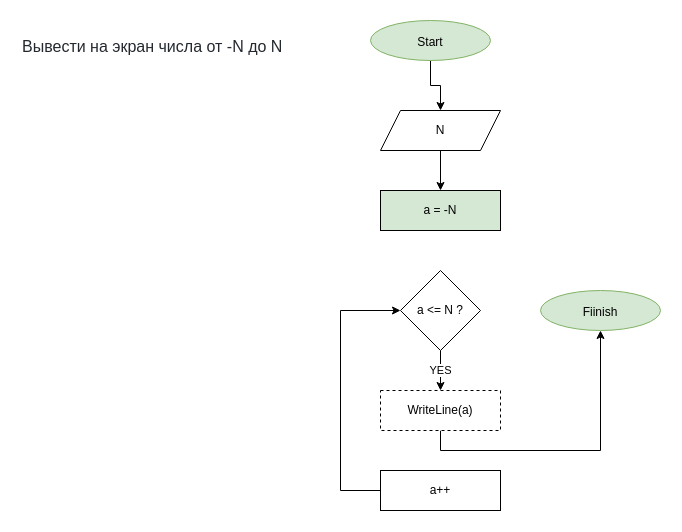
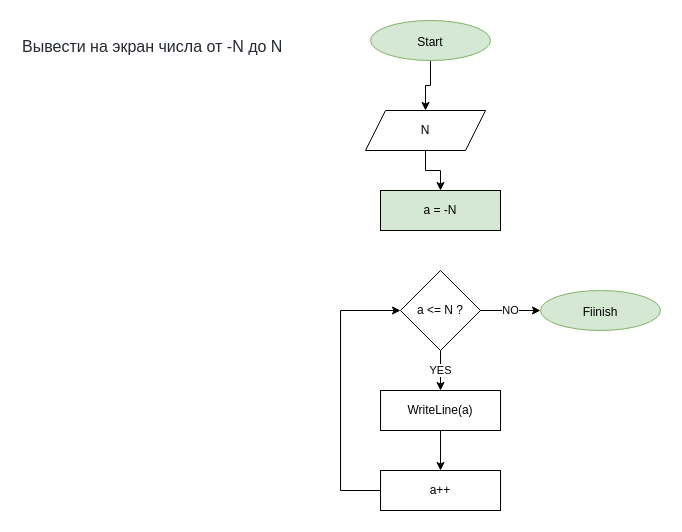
(441, 131) -> (426, 131)
none -> (507, 311)
(441, 411) -> (441, 411)
(576, 451) -> (441, 456)
